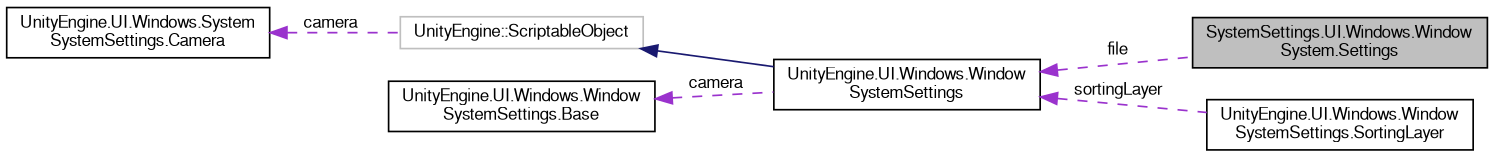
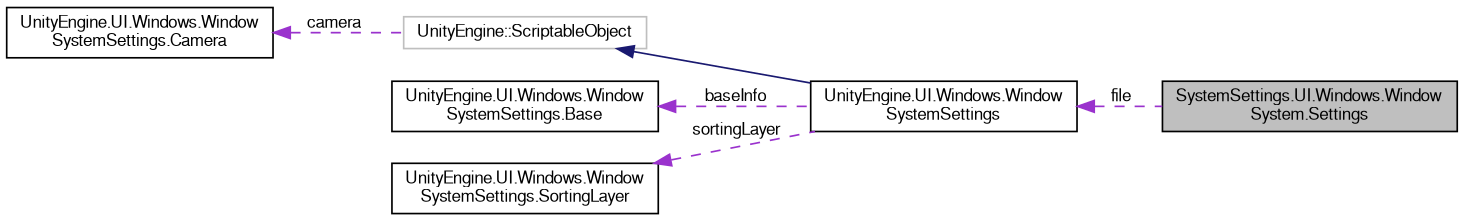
(138, 33) -> (140, 33)
(714, 84) -> (734, 97)
(1132, 105) -> (743, 146)
